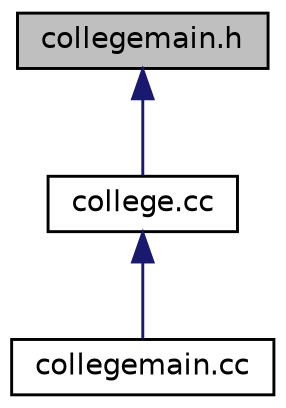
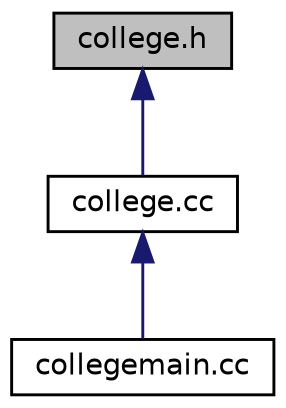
(143, 41) -> (143, 41)
